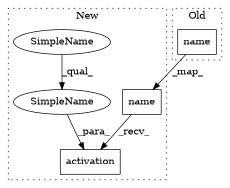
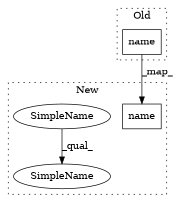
(90, 162) -> none
